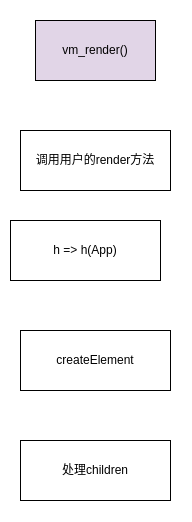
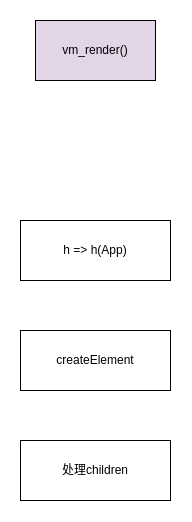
(96, 161) -> none
(86, 251) -> (96, 251)
